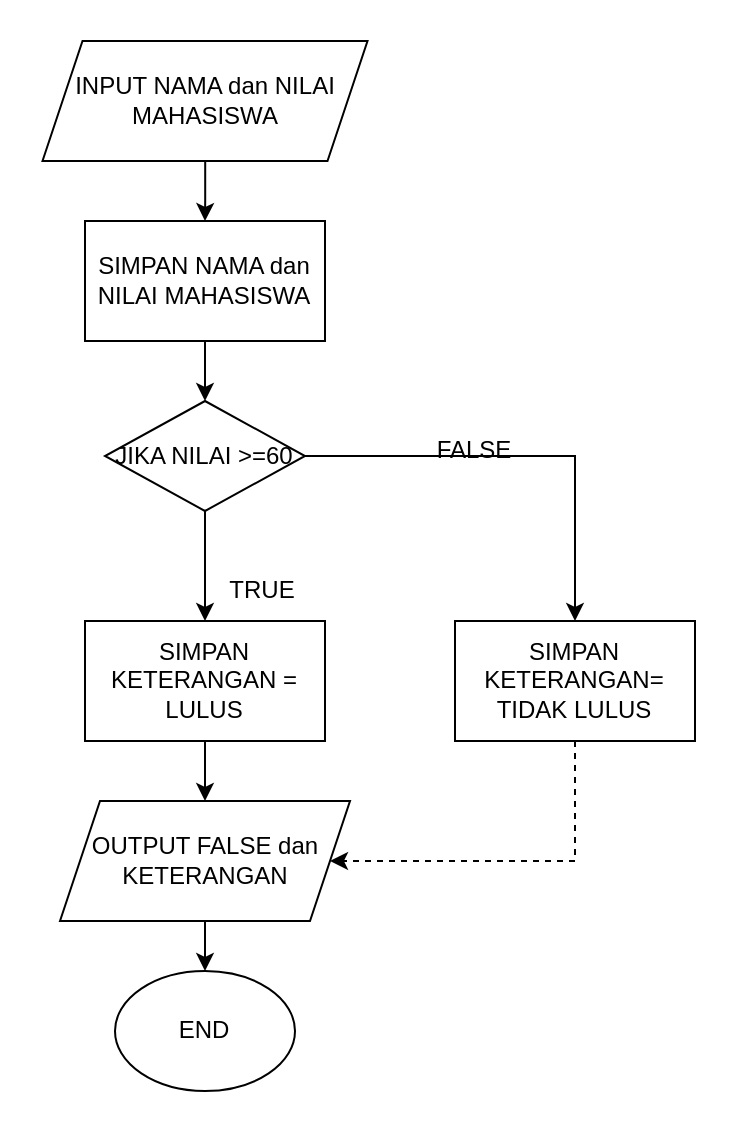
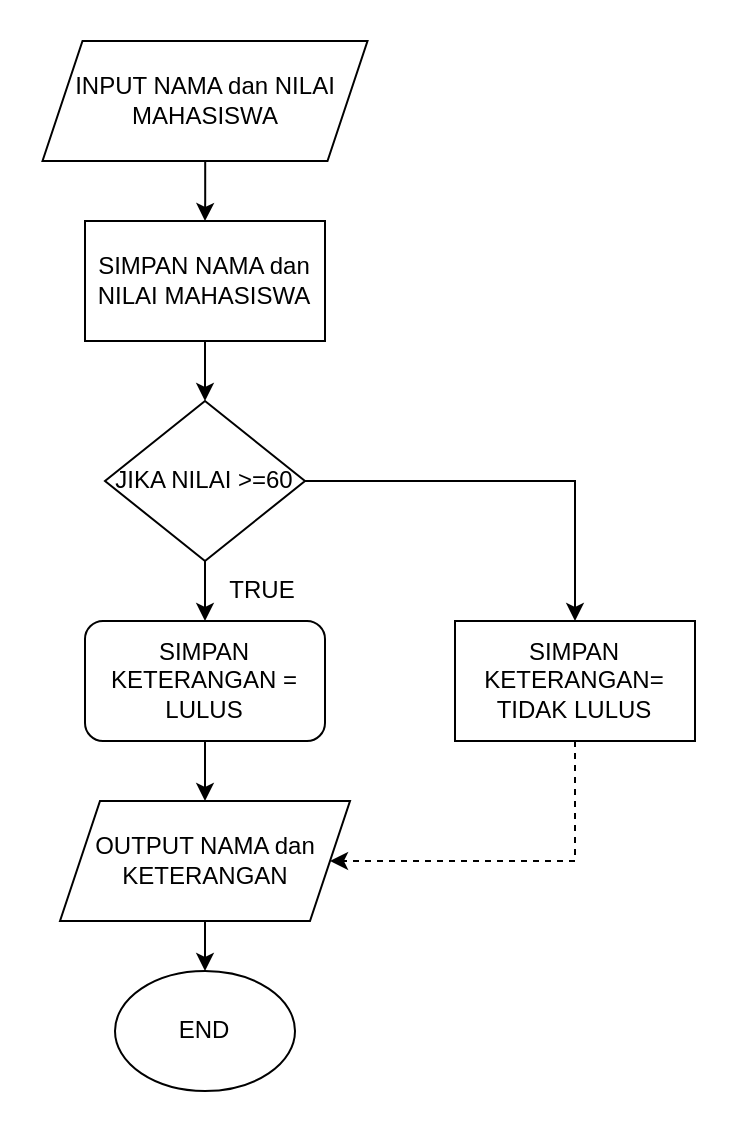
(475, 451) -> none
(205, 456) -> (205, 481)
(205, 681) -> (205, 681)
(206, 861) -> (206, 861)
